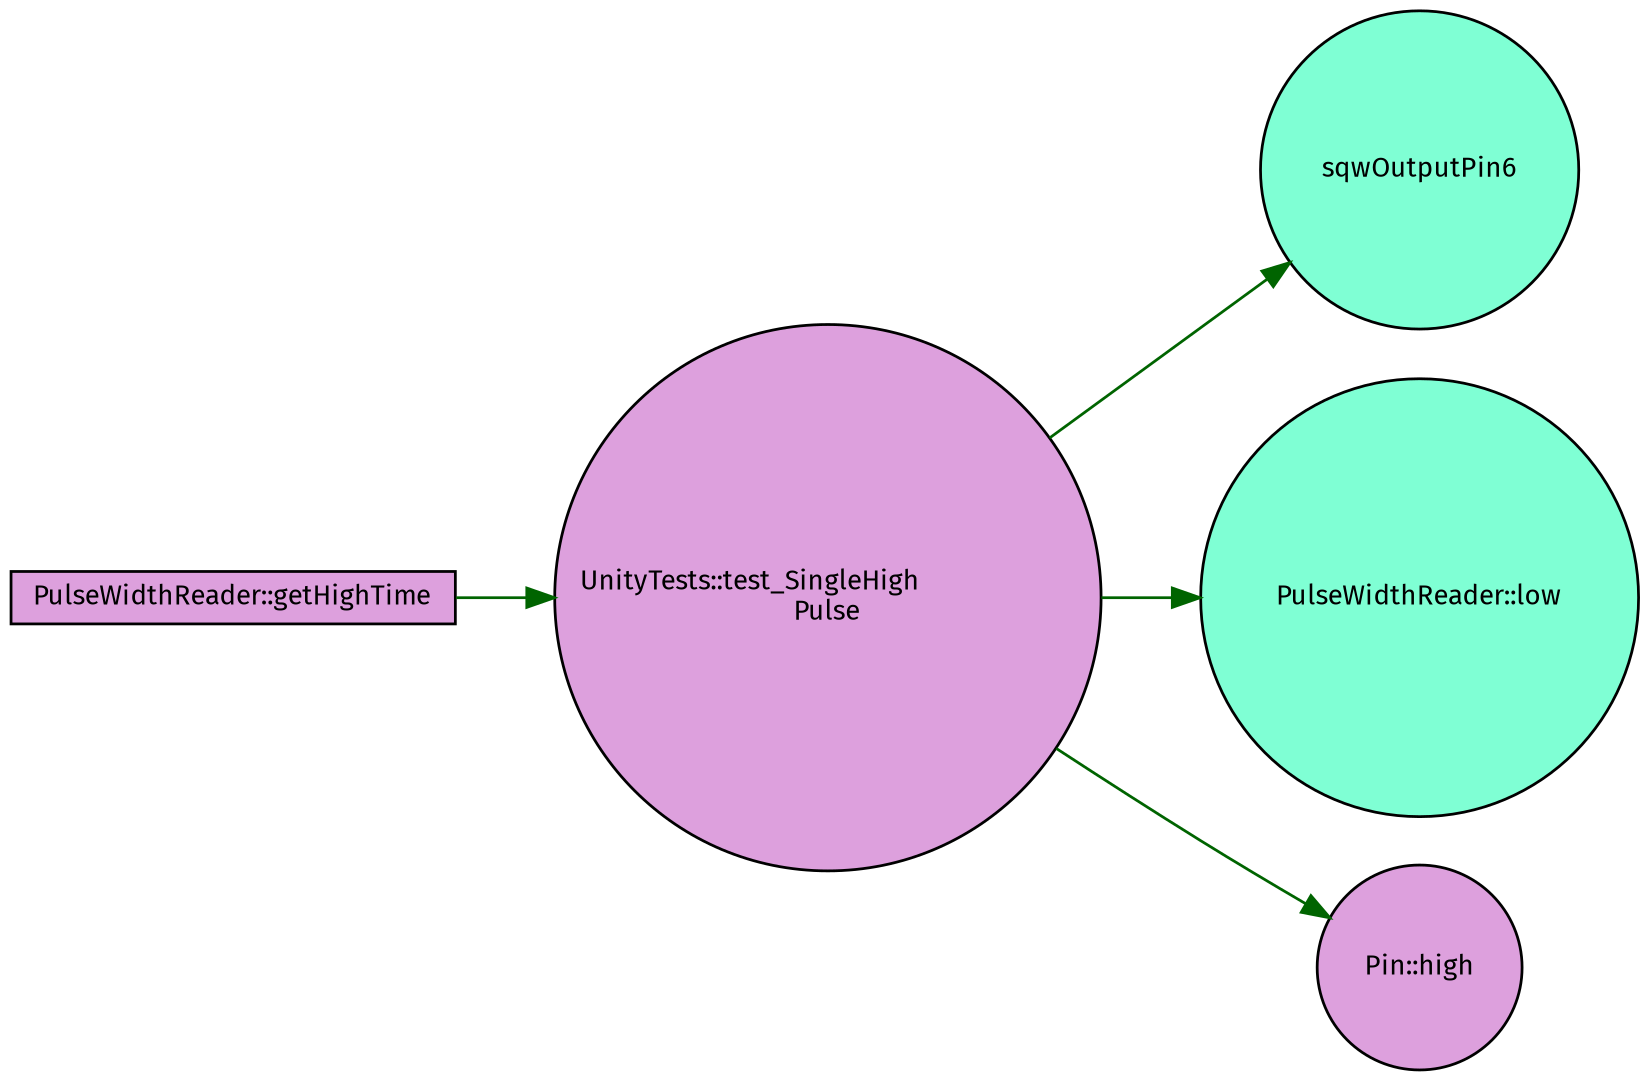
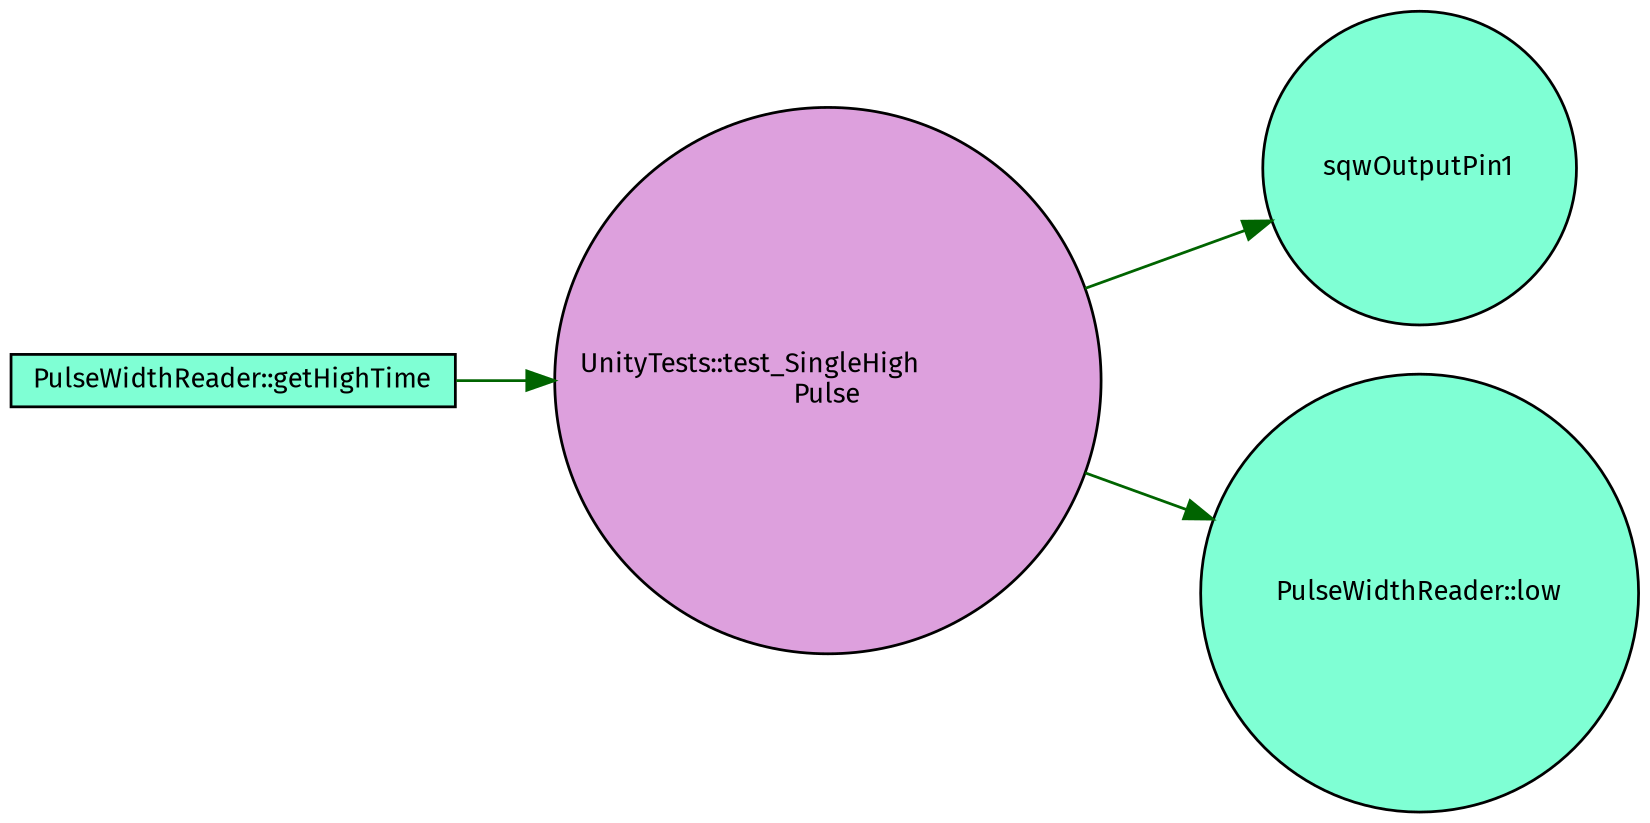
(1420, 170) -> (1420, 168)
(233, 598) -> (233, 381)
(1420, 967) -> none
